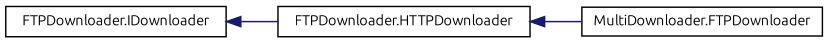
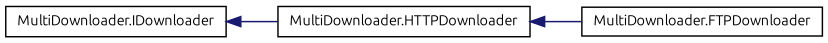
(116, 22) -> (116, 22)
(404, 22) -> (404, 22)
